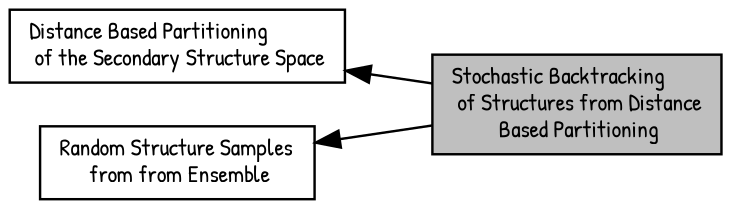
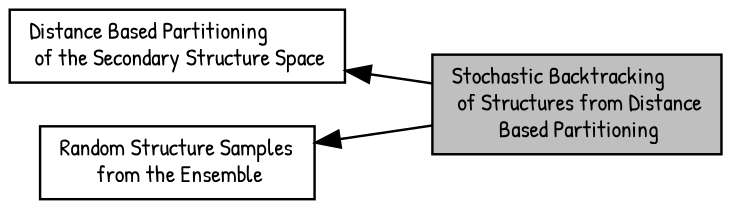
(177, 163) -> (177, 163)
